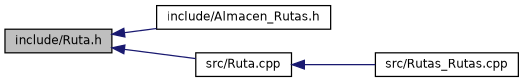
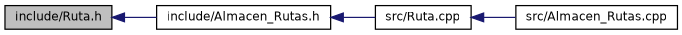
(160, 54) -> (359, 17)
(447, 65) -> (597, 17)
